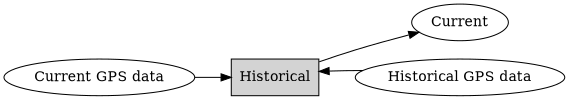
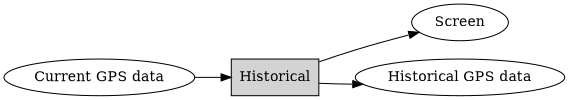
(460, 22) -> (460, 22)
(346, 71) -> (336, 84)
